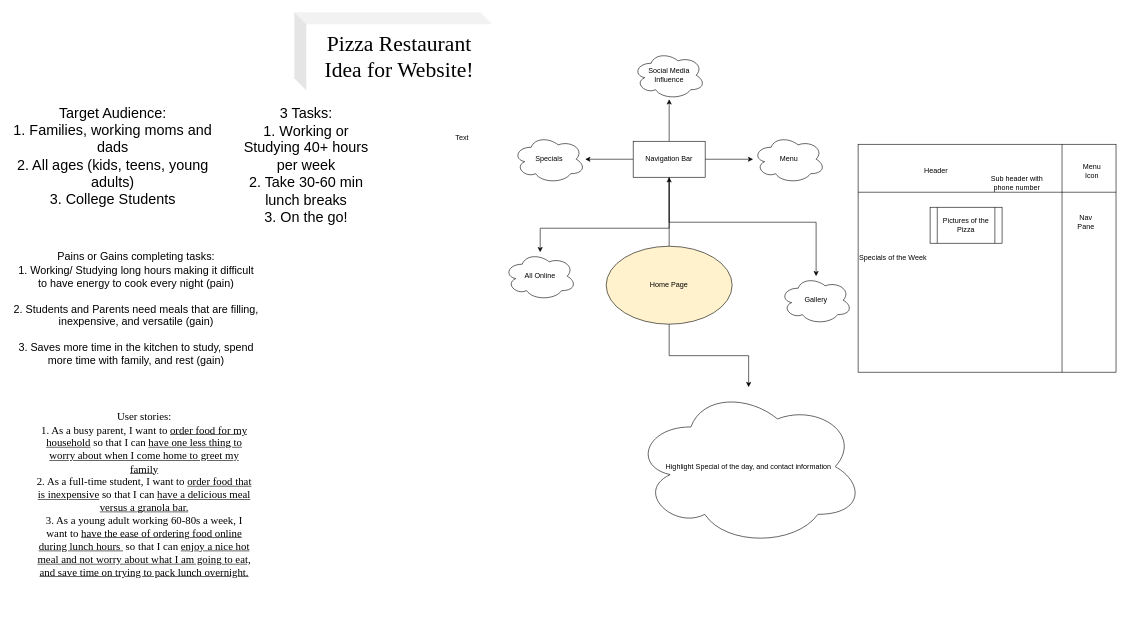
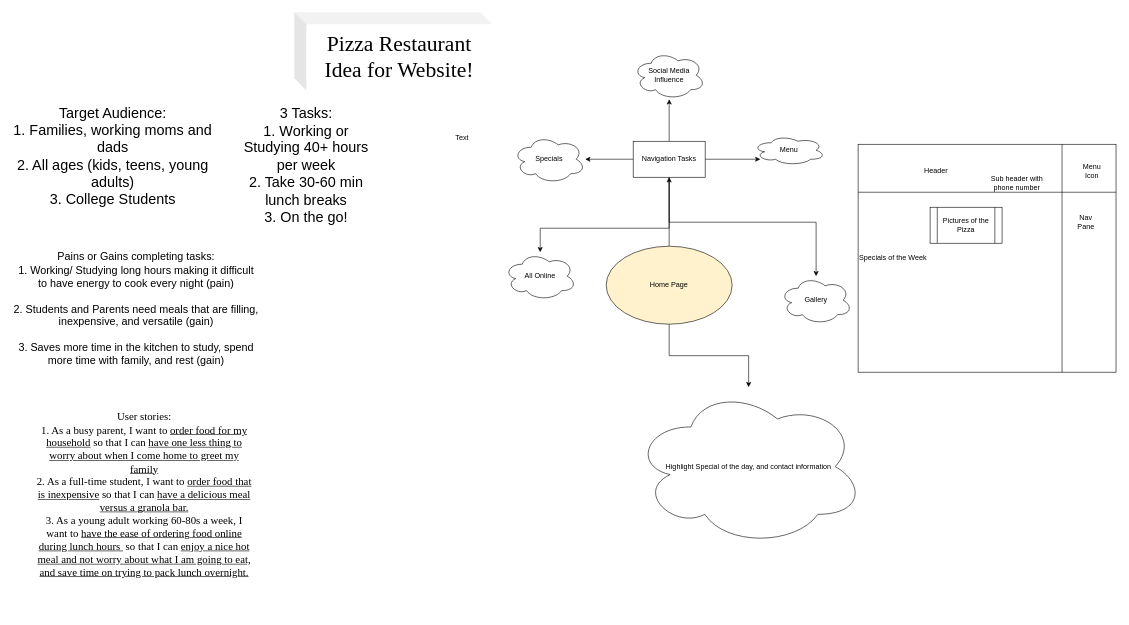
(669, 159) -> (669, 159)
(789, 159) -> (789, 150)
